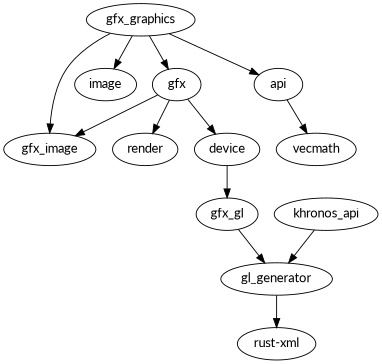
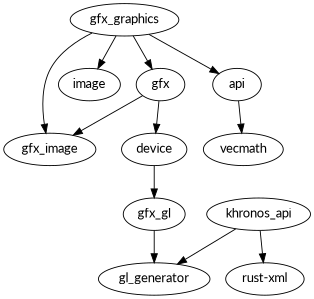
(145, 149) -> none
(277, 307) -> (261, 242)
